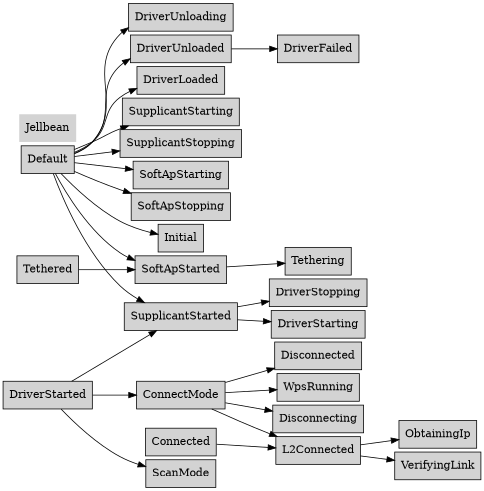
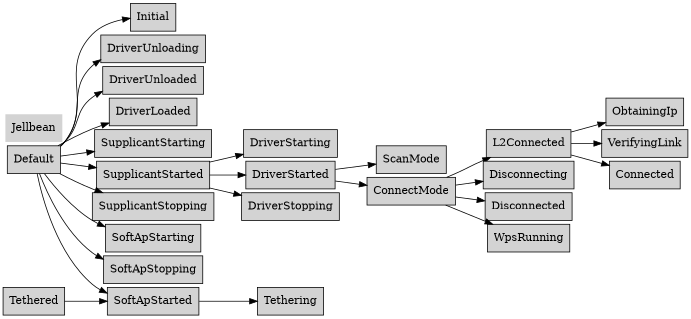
(318, 49) -> none
(111, 358) -> (224, 175)
(242, 446) -> (586, 159)
